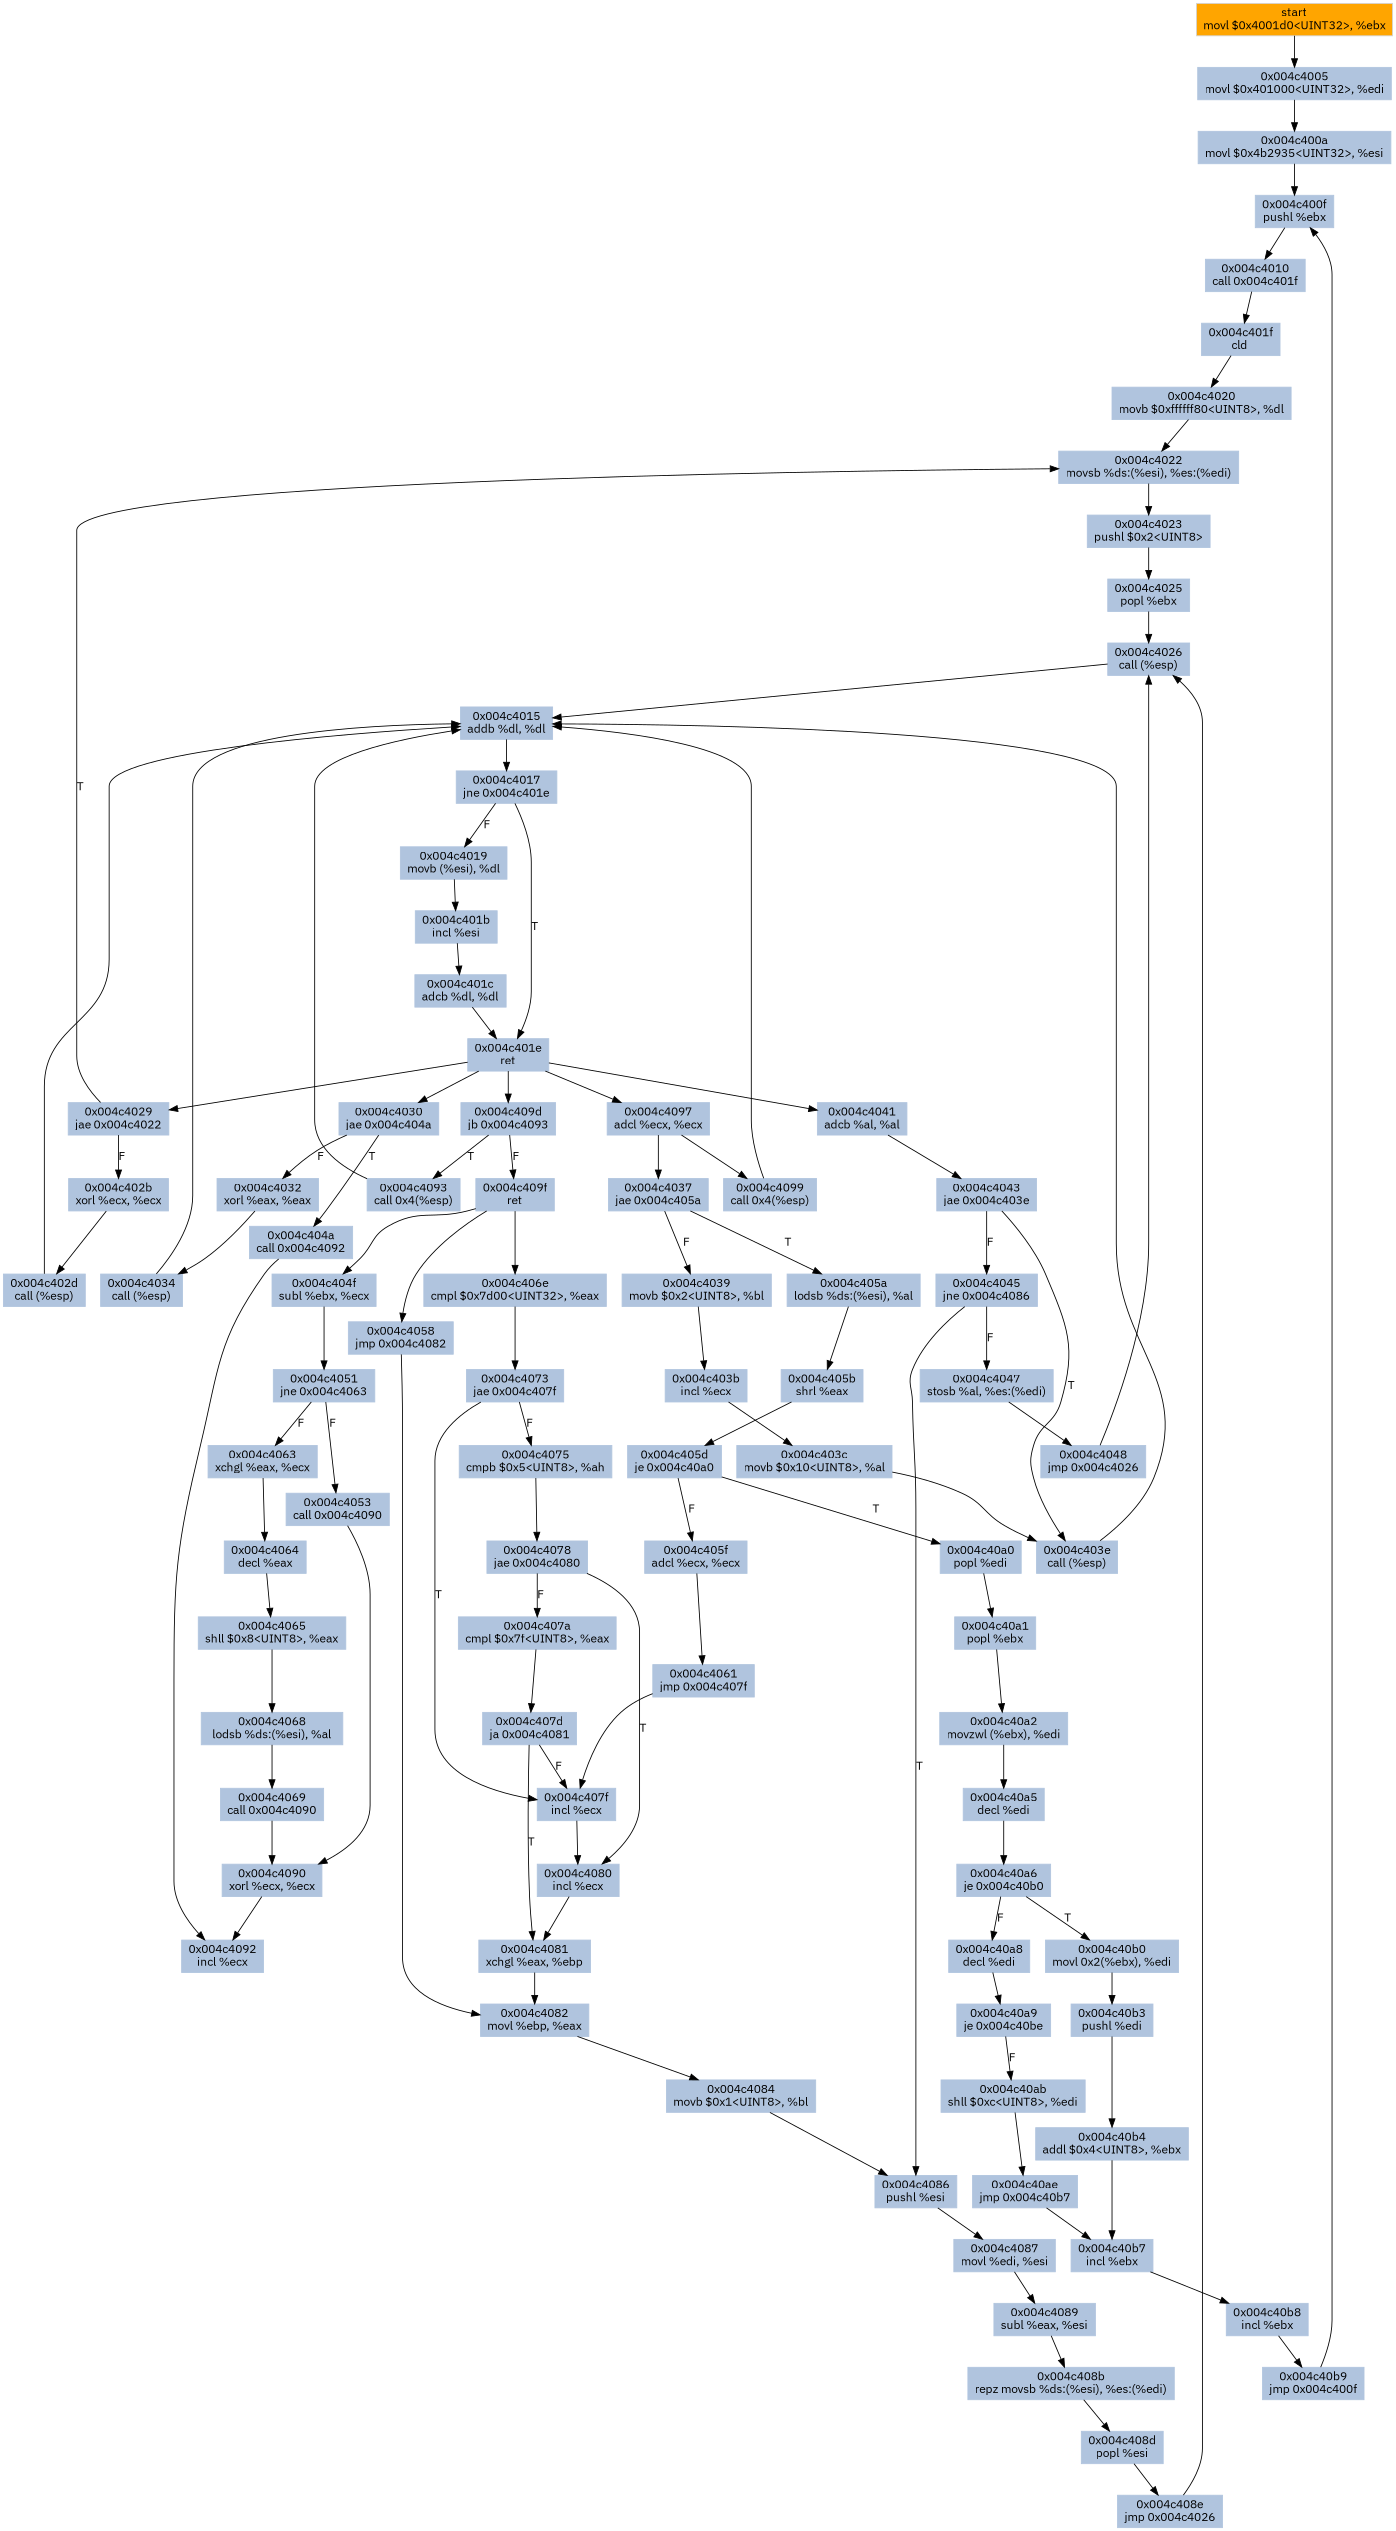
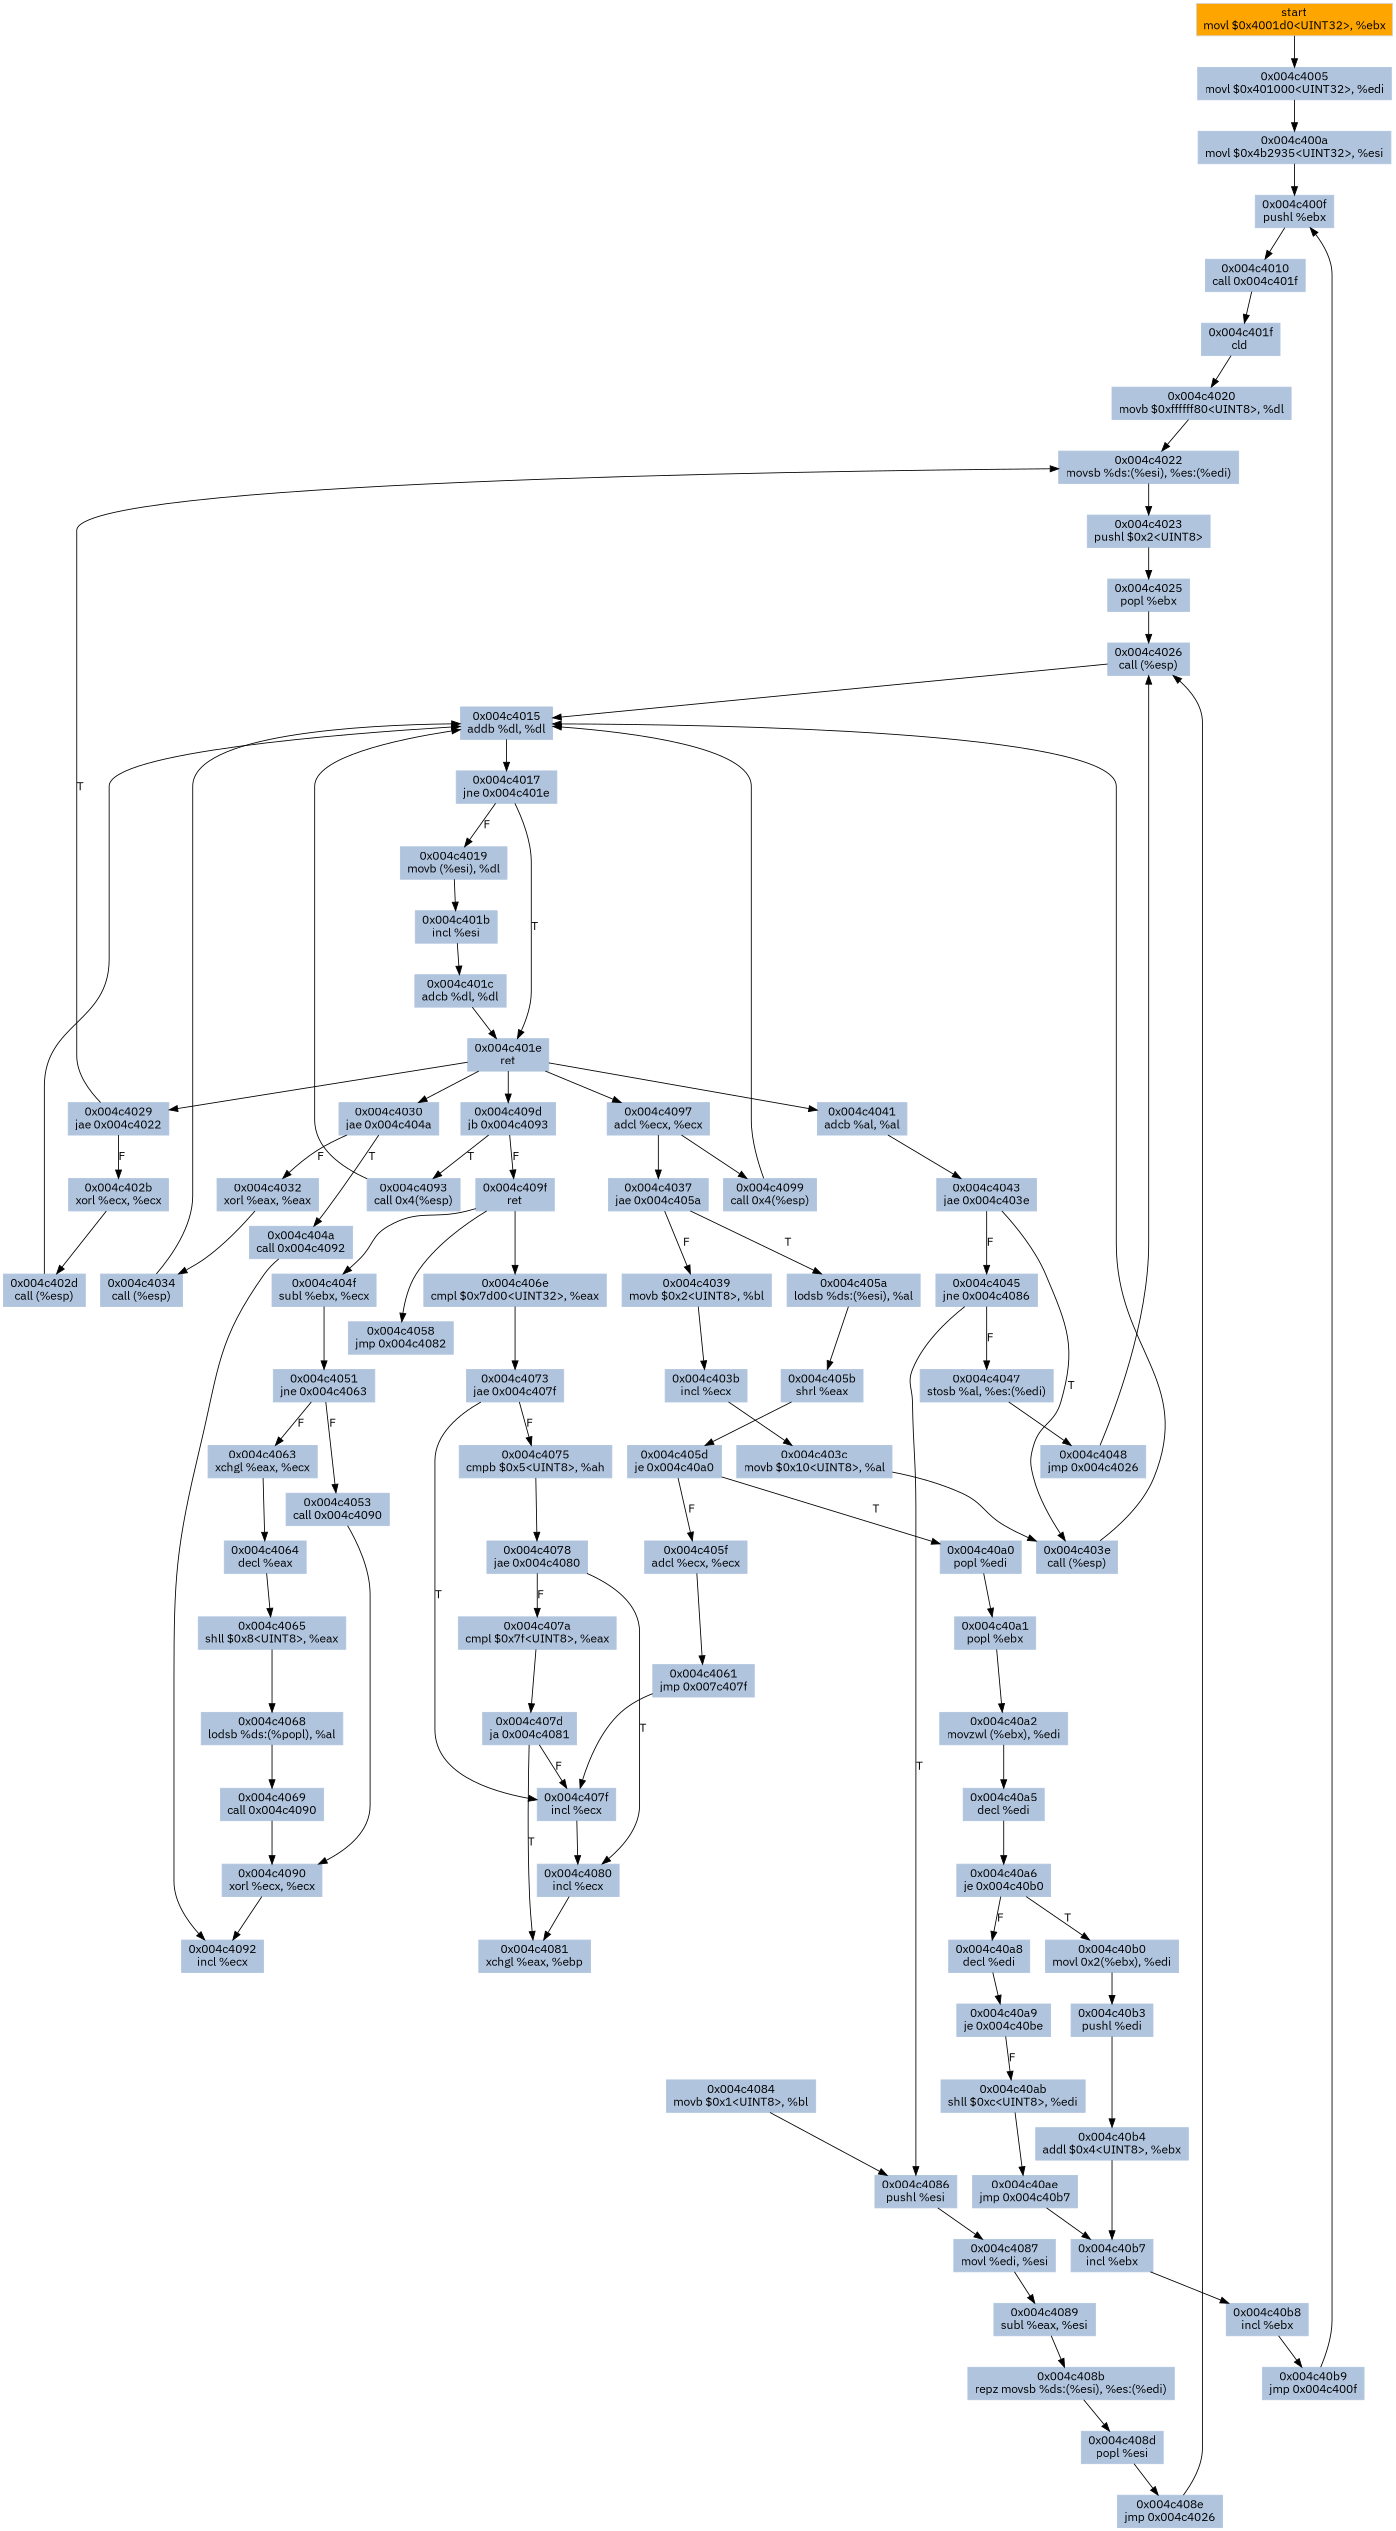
(704, 1681) -> (704, 1681)
(272, 1729) -> (272, 1729)
(535, 2020) -> none
